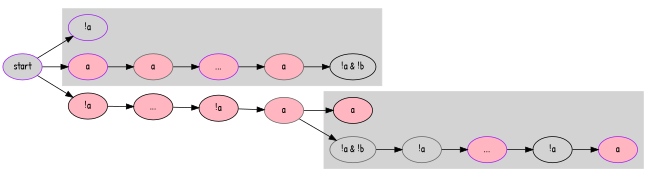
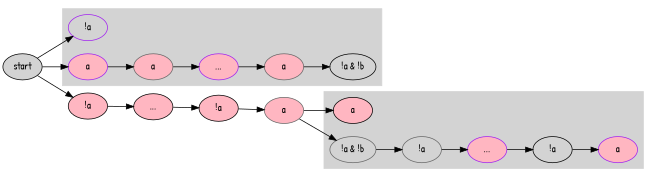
(23, 67) -> (23, 67)
